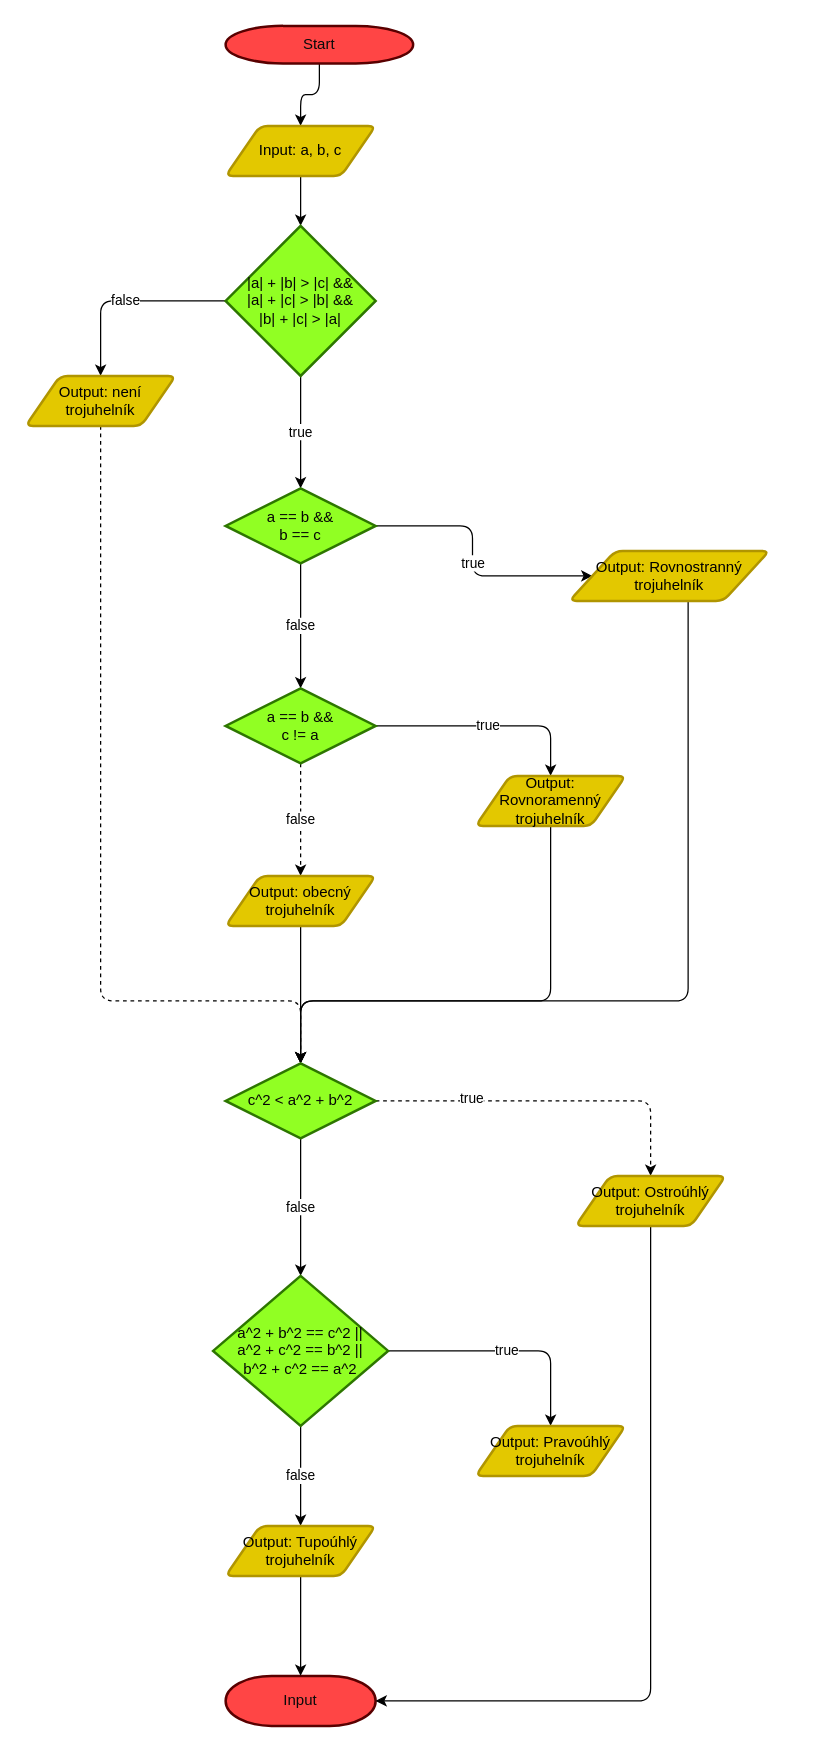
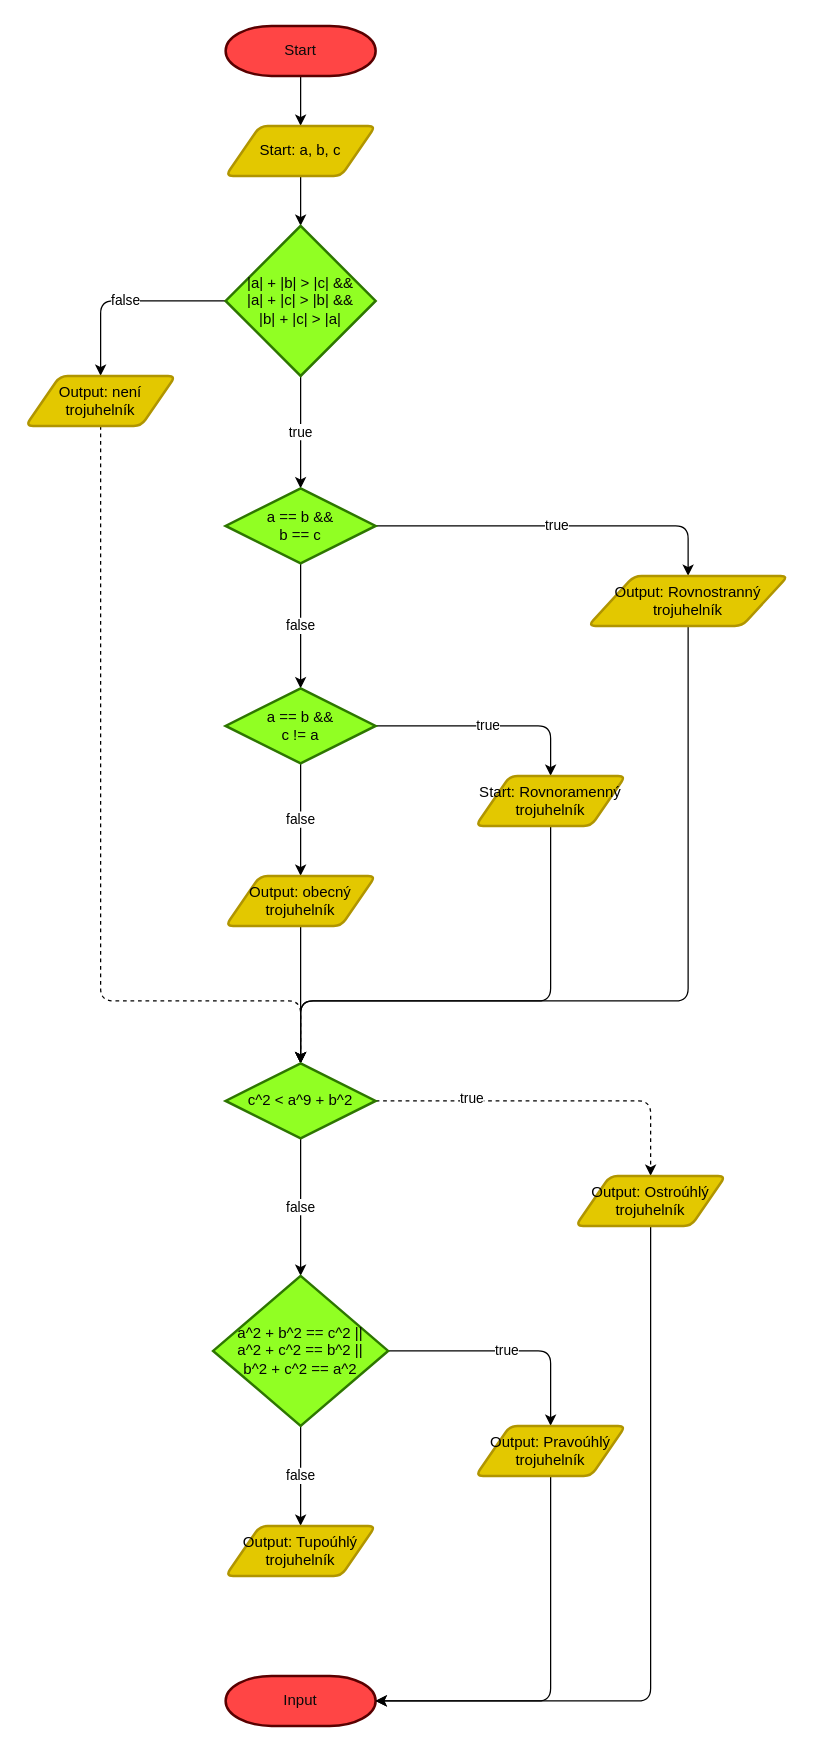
(319, 44) -> (301, 51)
(301, 151) -> (301, 151)
(669, 576) -> (688, 601)
(301, 787) -> (301, 787)
(551, 801) -> (551, 801)
(301, 1101) -> (301, 1101)
none -> (551, 1585)
(301, 1622) -> none
